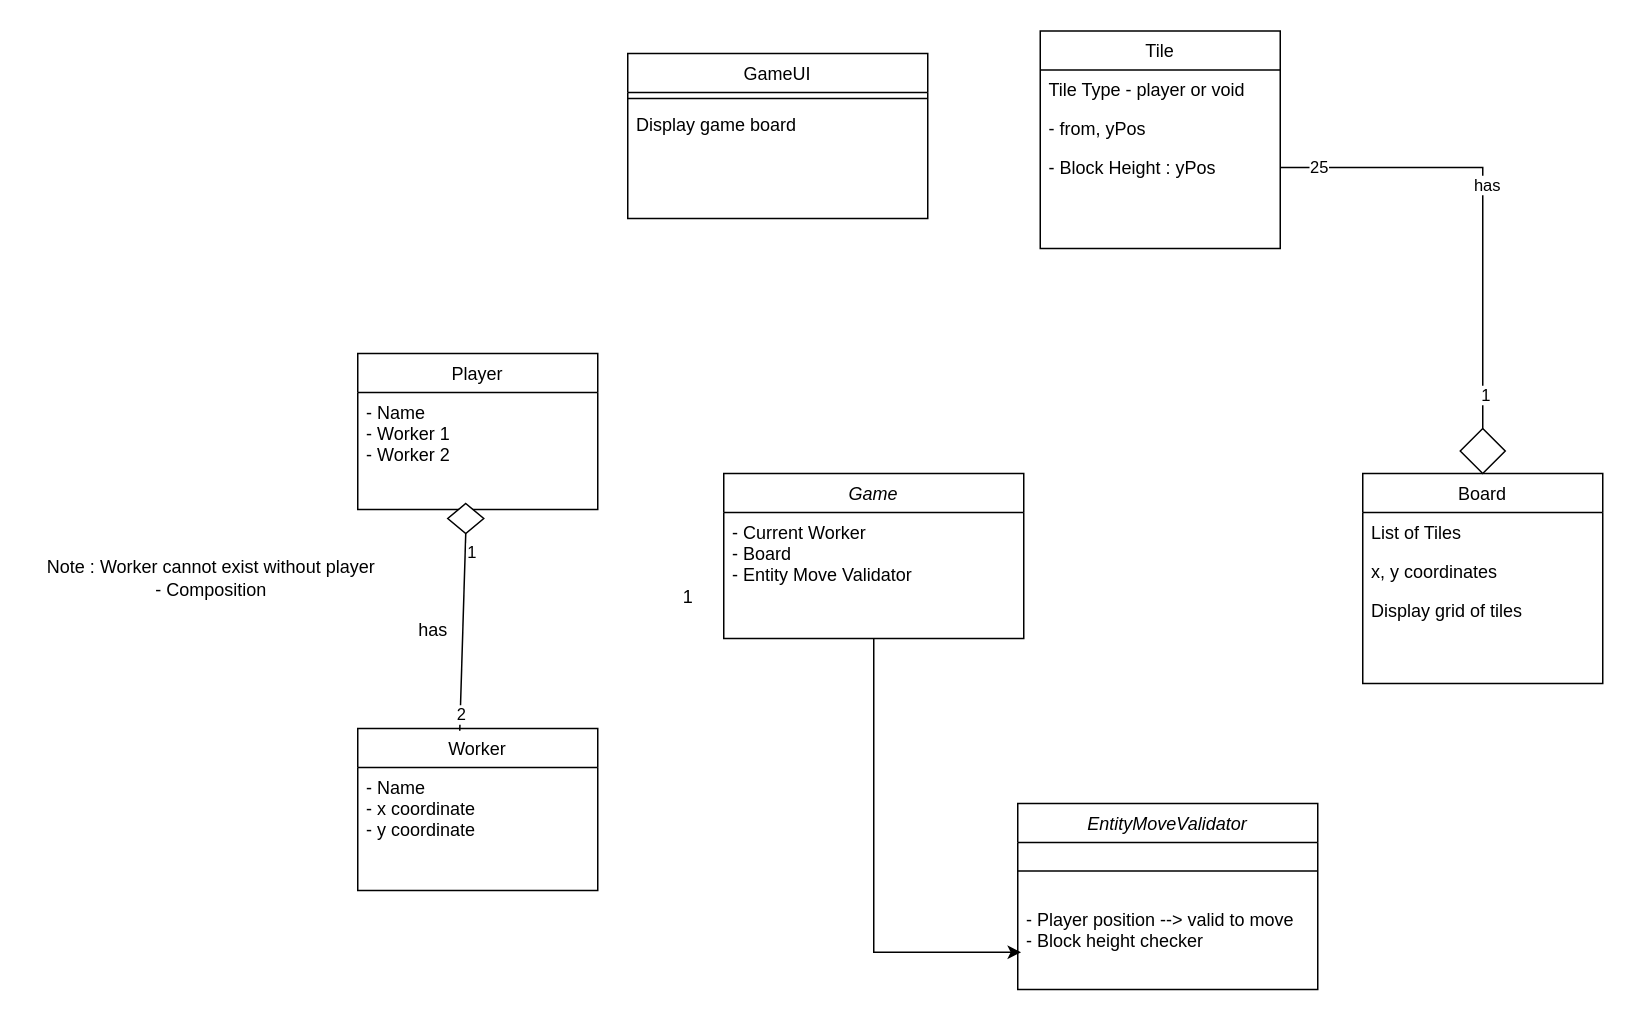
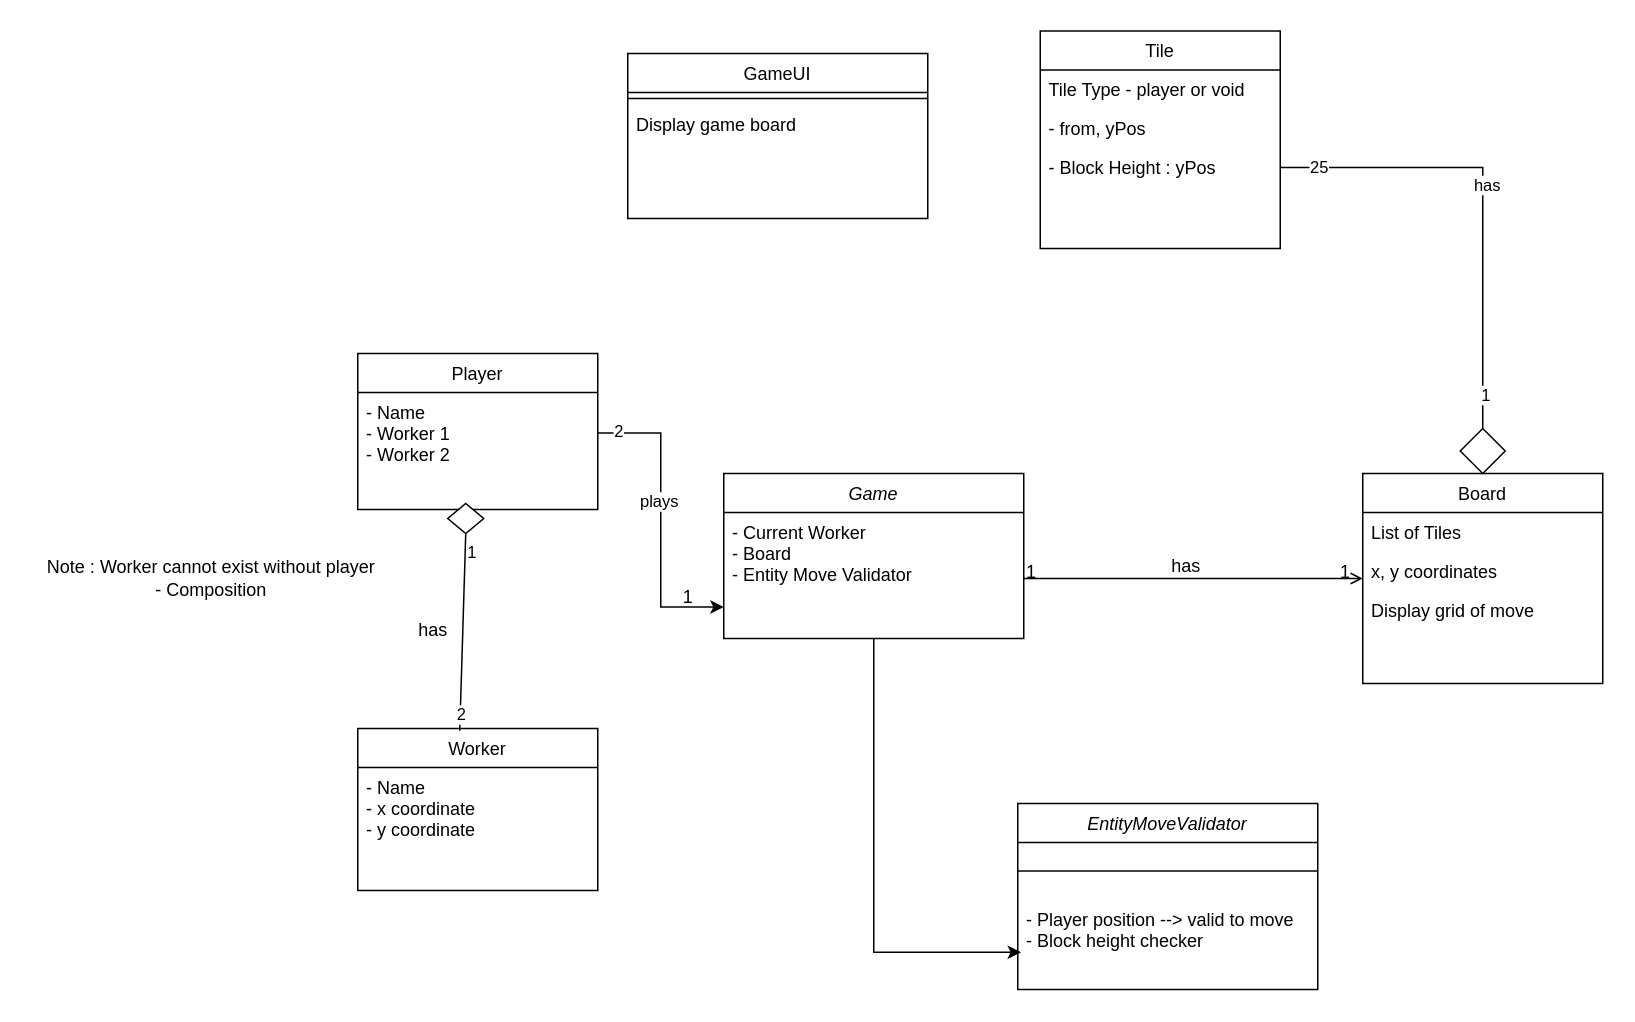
none -> (661, 515)
none -> (1192, 578)
(1458, 611) -> (1458, 611)
